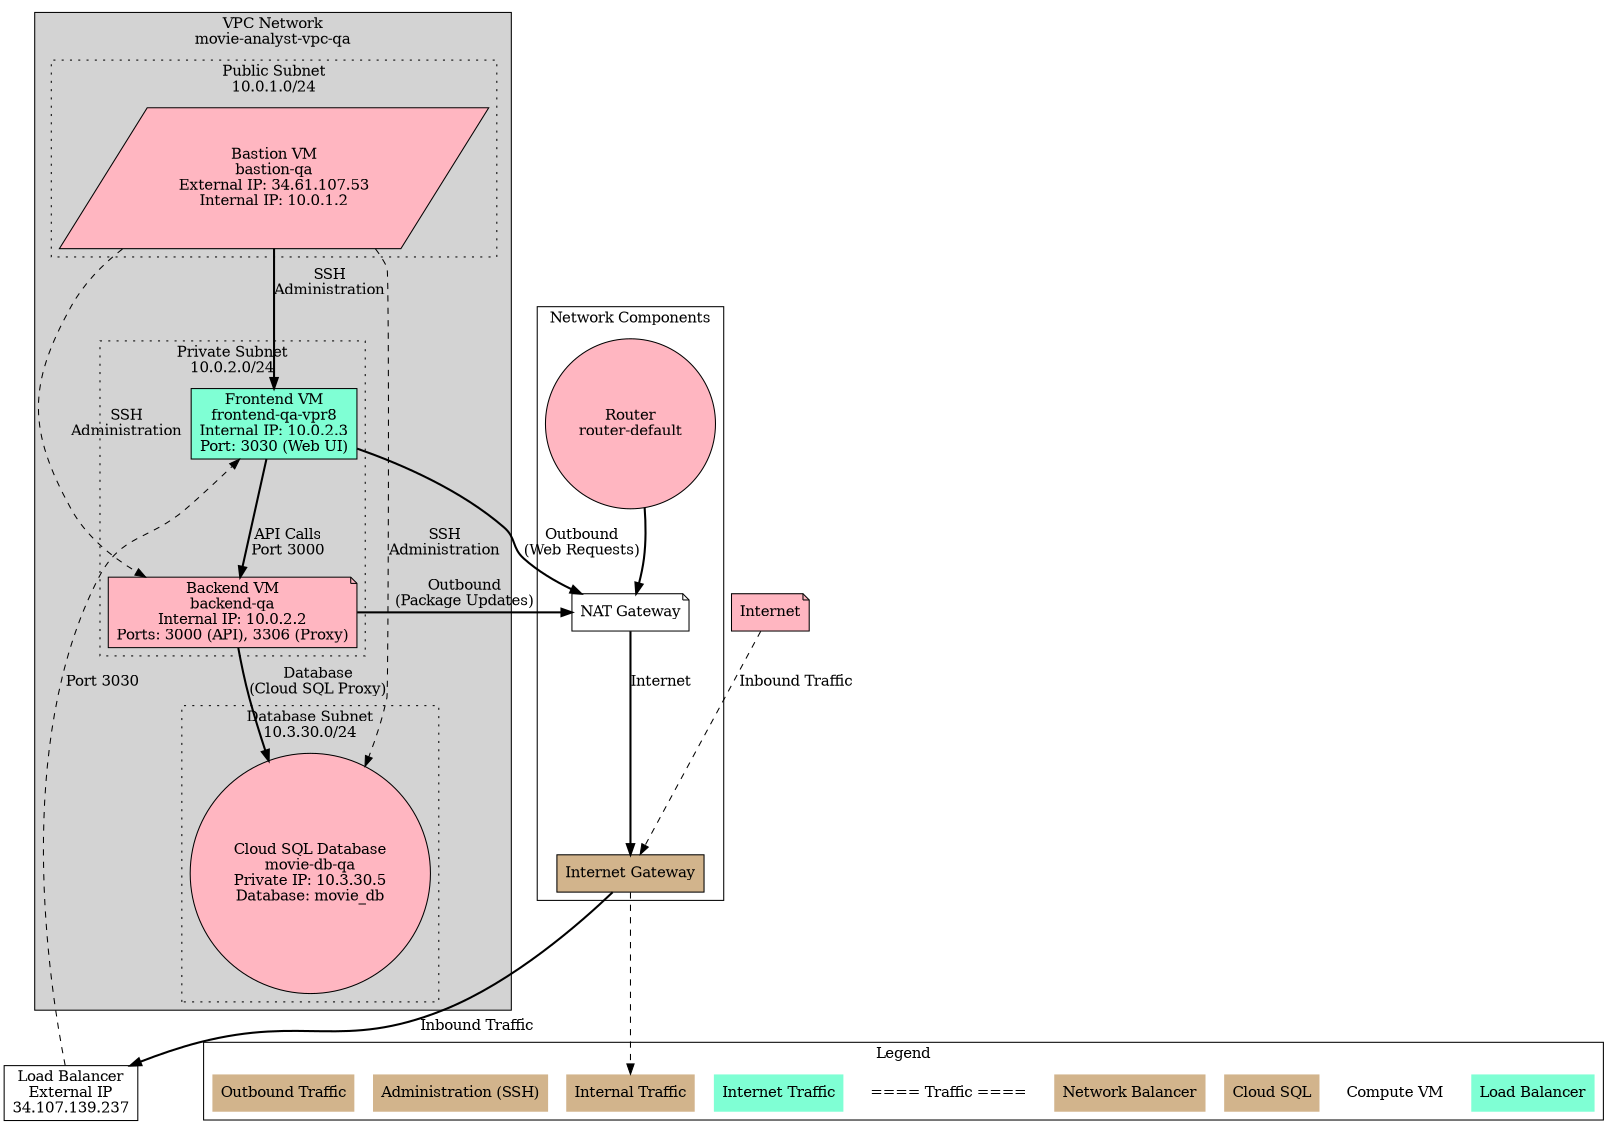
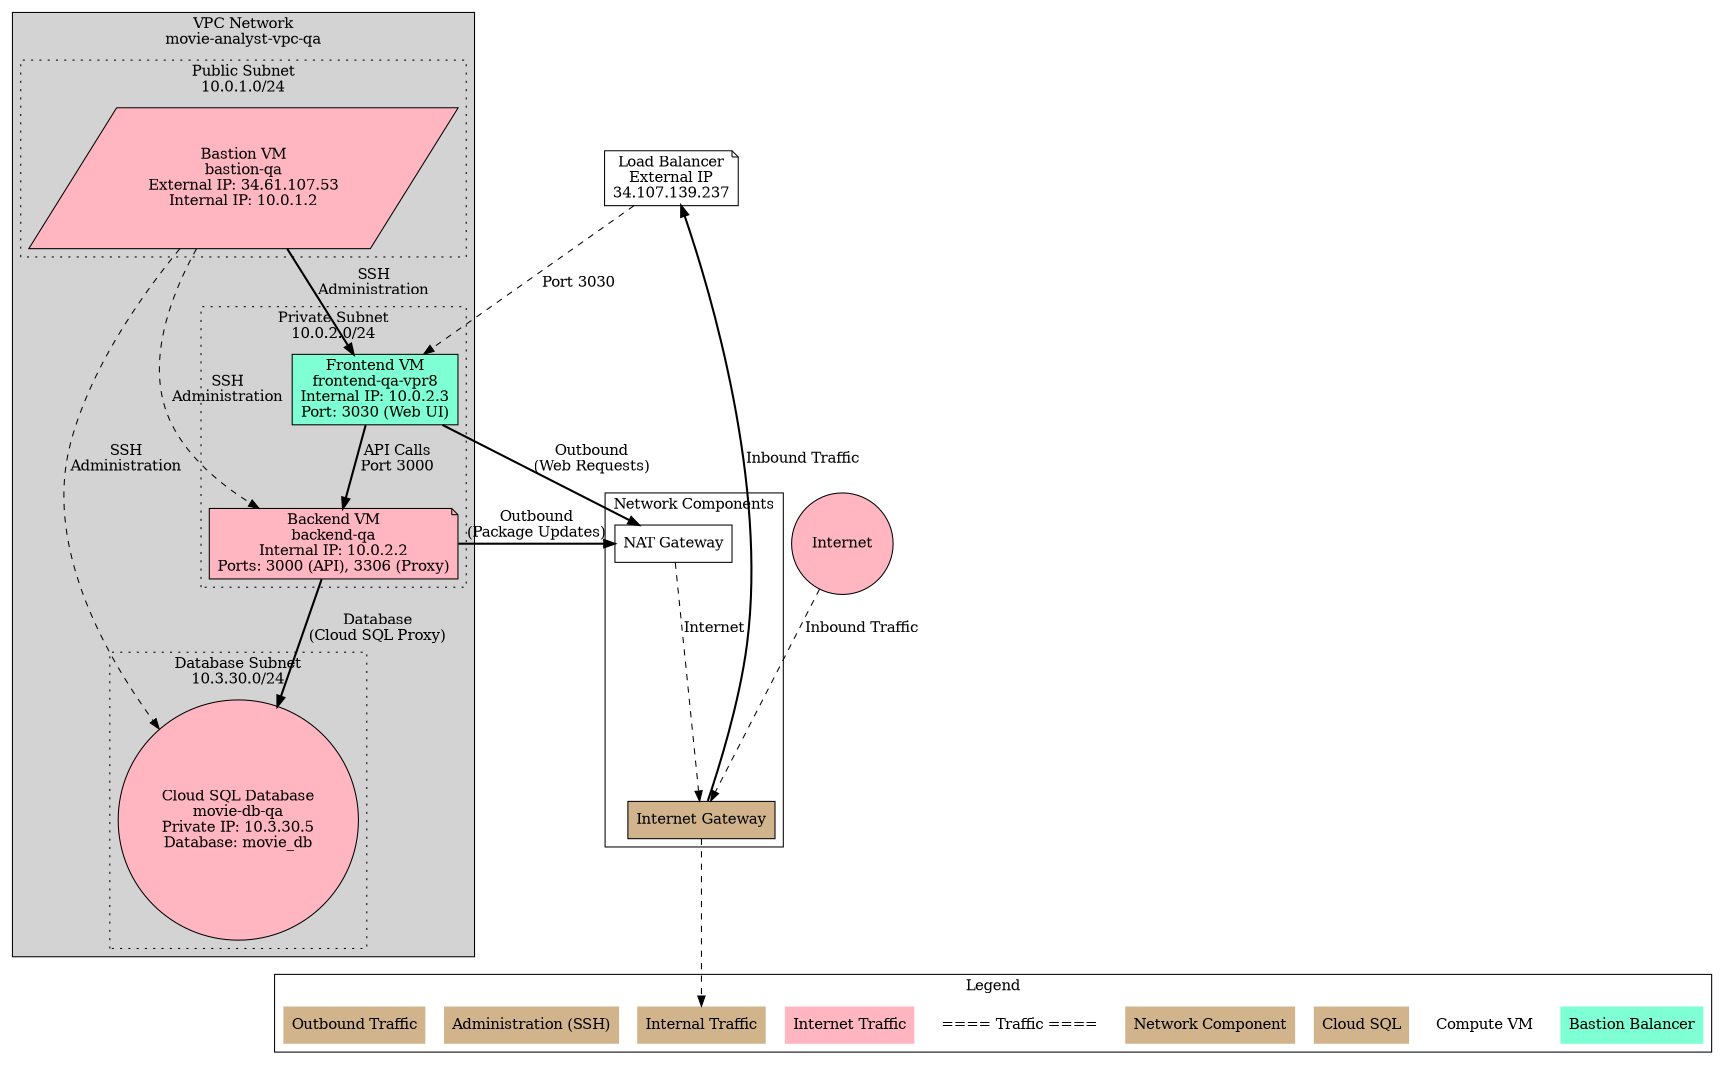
(630, 424) -> none
(630, 612) -> (673, 544)
(770, 612) -> (842, 544)
(630, 738) -> (687, 677)
(71, 1093) -> (671, 178)
(779, 1093) -> (850, 1025)
(1130, 1093) -> (1210, 1025)
(1533, 1093) -> (1632, 1025)
